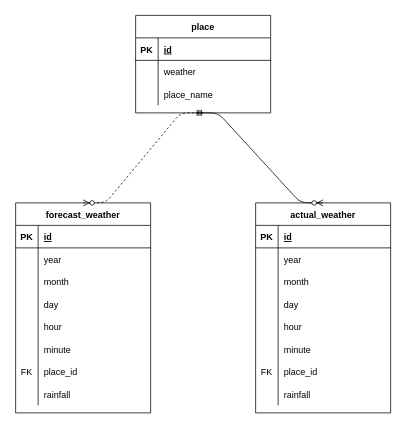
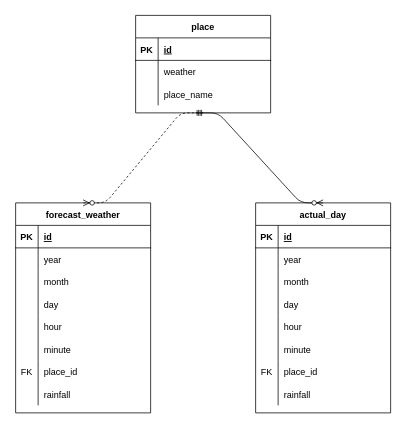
(323, 215) -> (323, 215)
